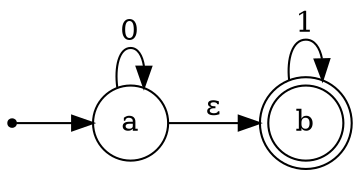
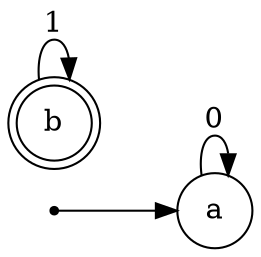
(204, 123) -> none
